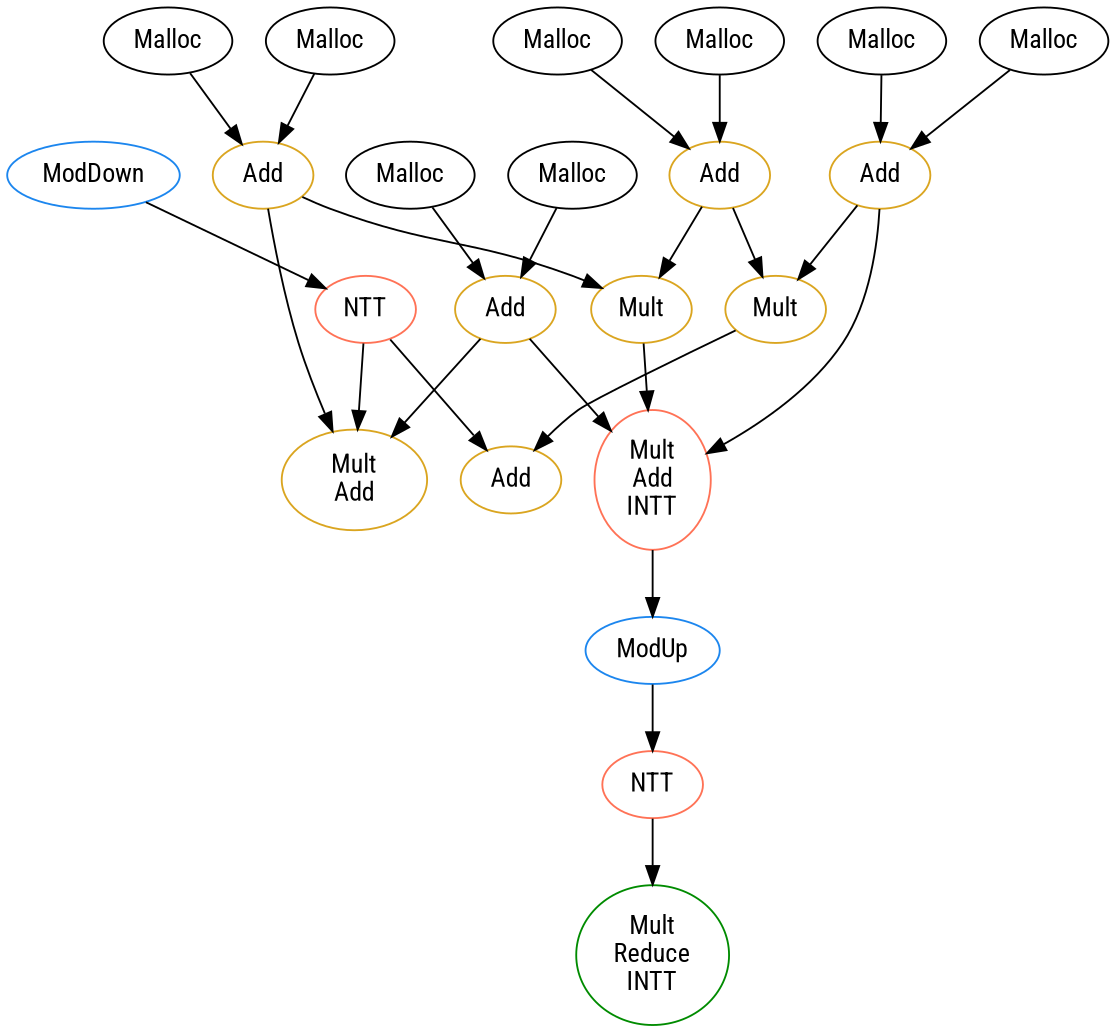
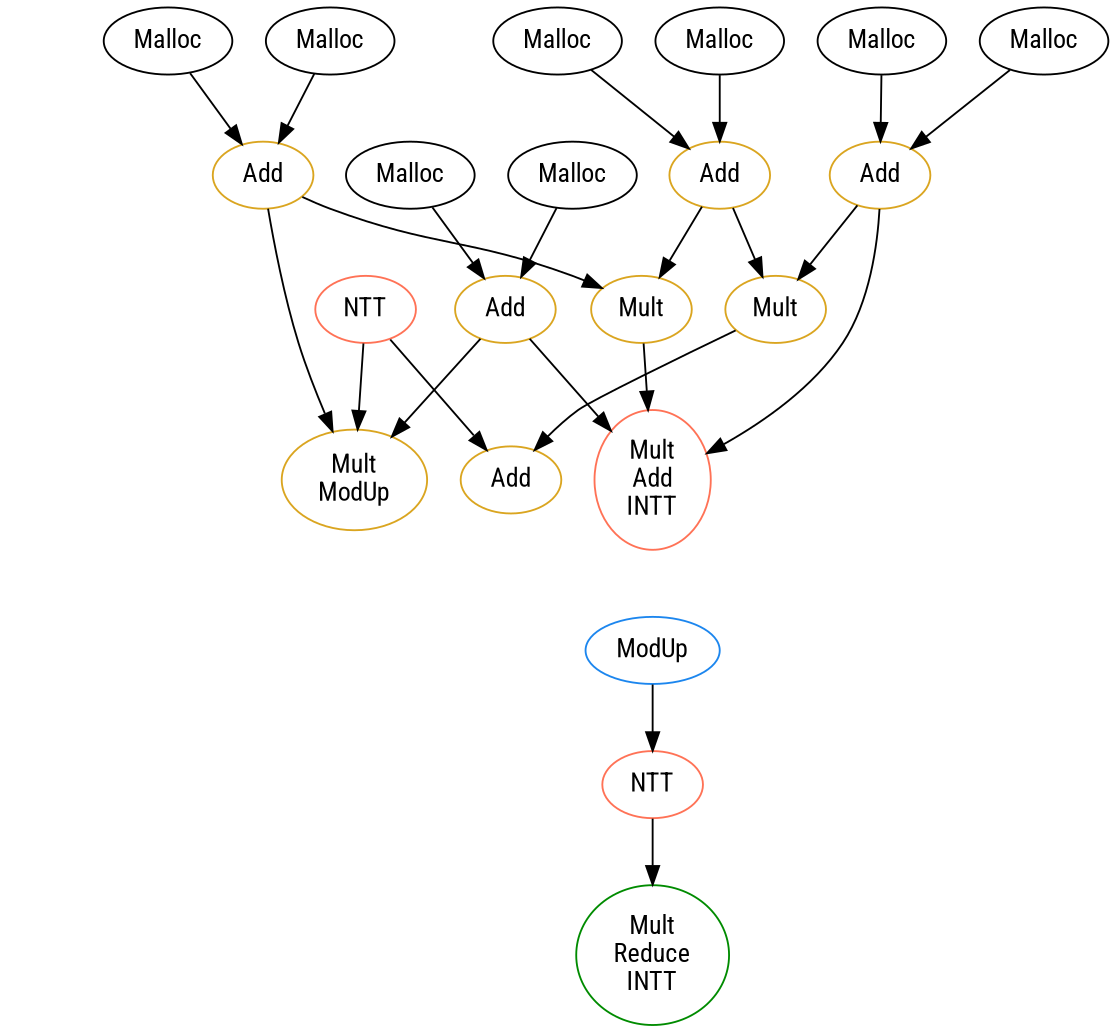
(93, 175) -> none
(354, 480) -> (354, 480)
(653, 574) -> none
